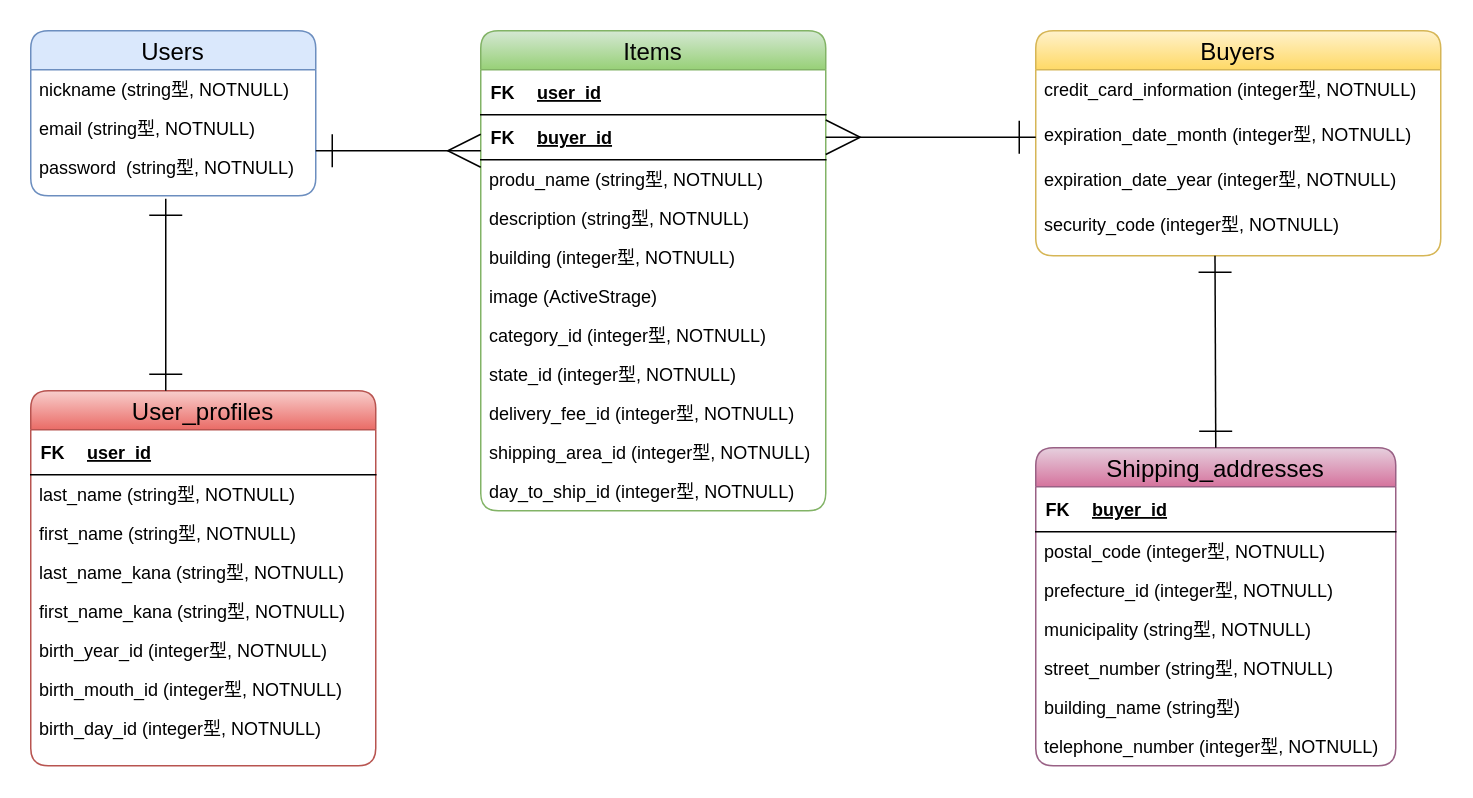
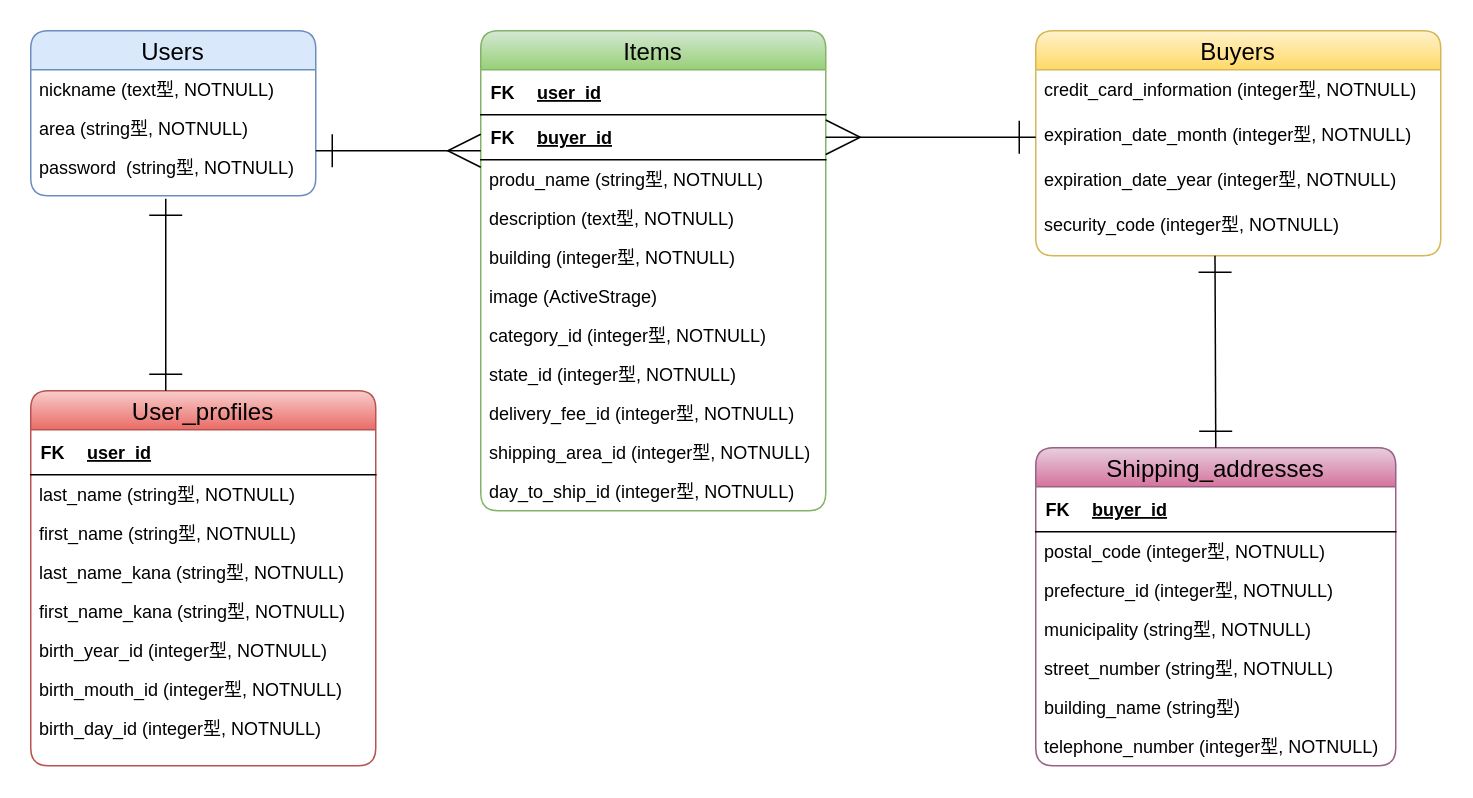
(167, 90) -> (160, 90)
(152, 129) -> (152, 129)
(630, 219) -> (622, 219)
